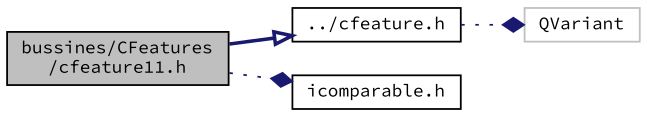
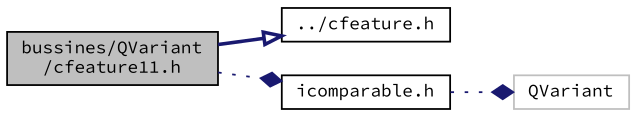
(482, 25) -> (471, 92)
(118, 58) -> (113, 58)
